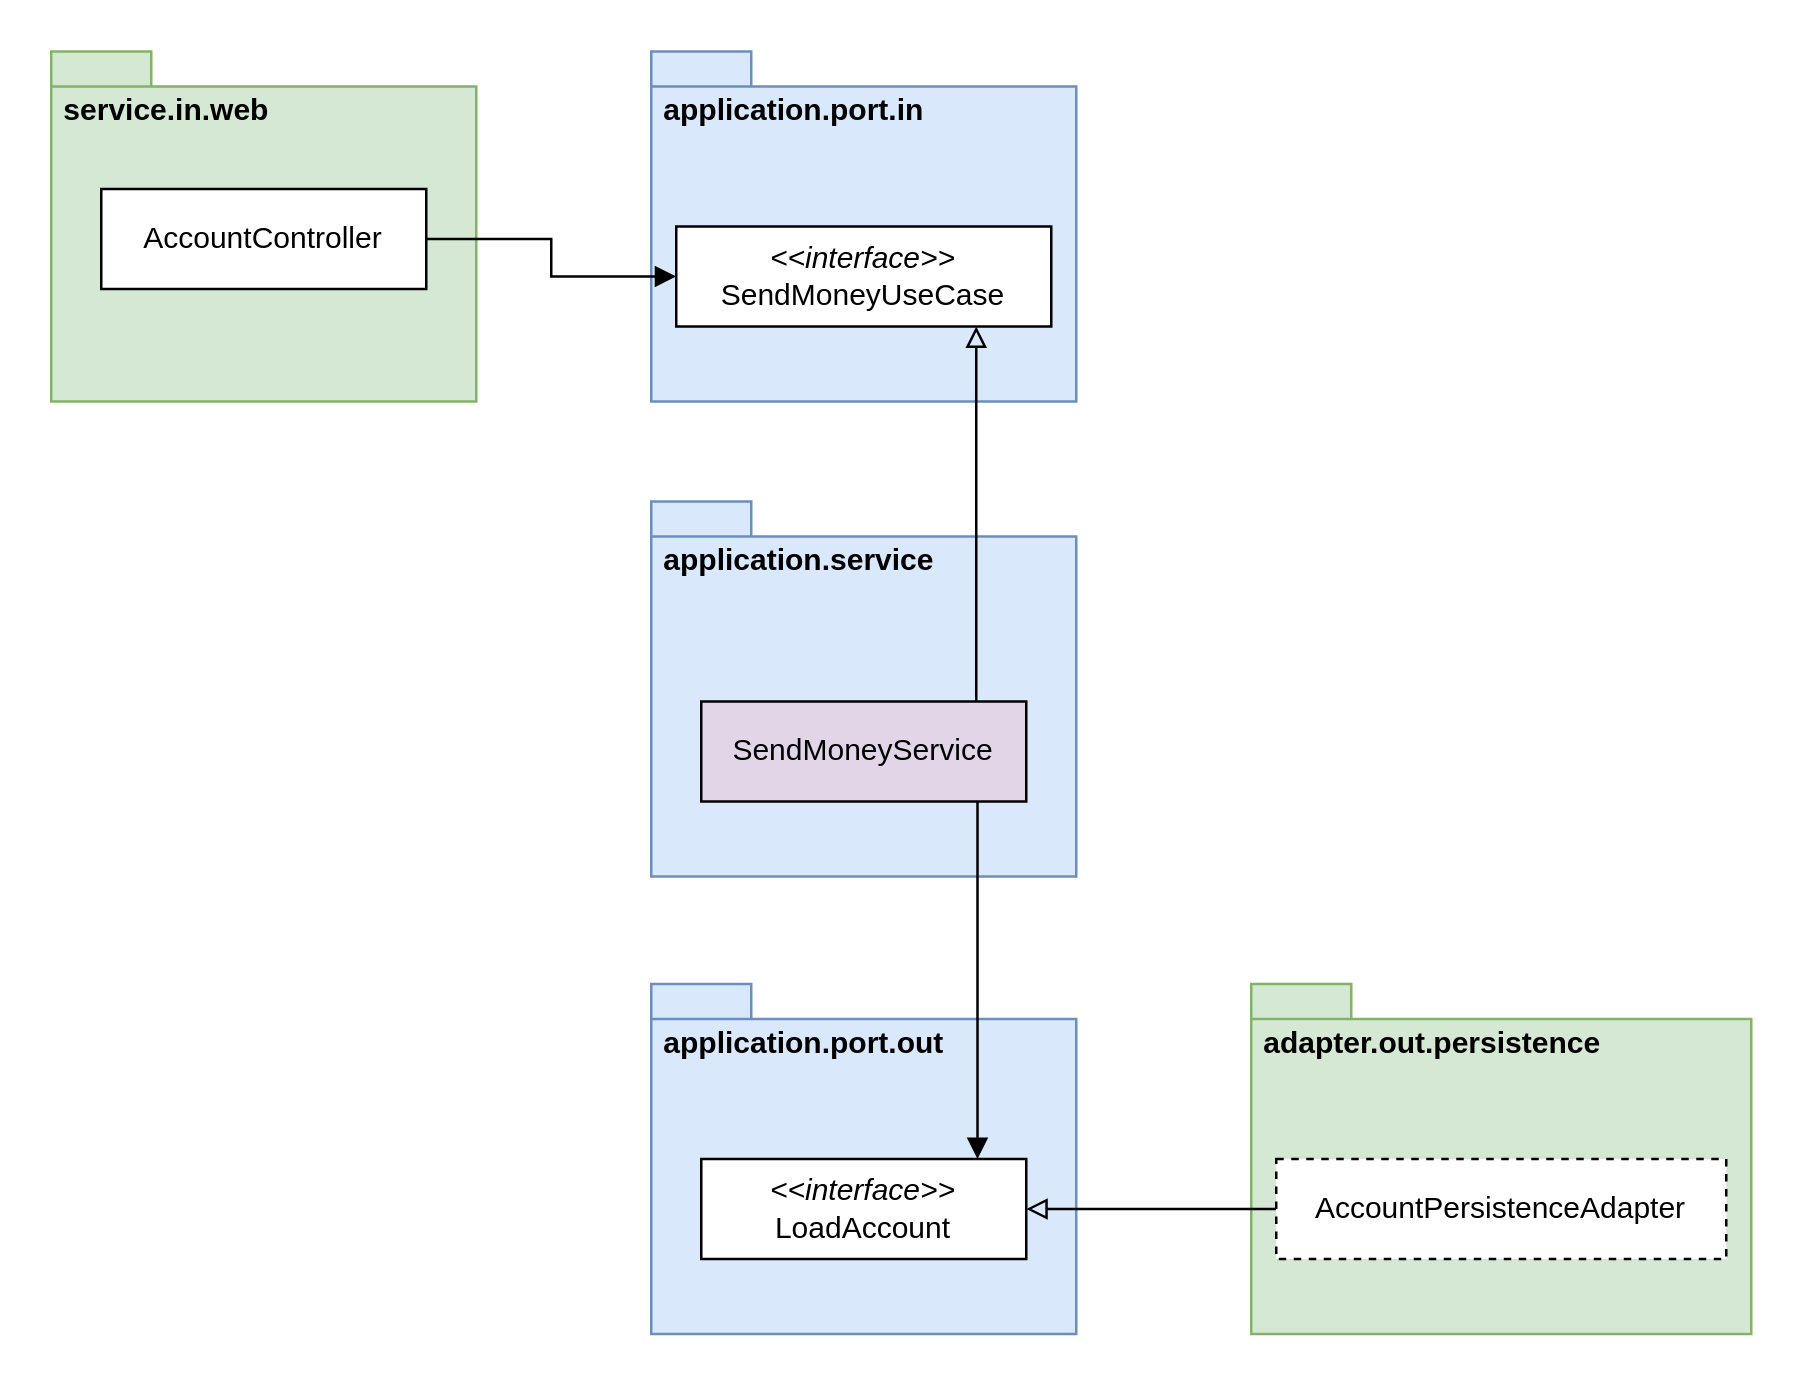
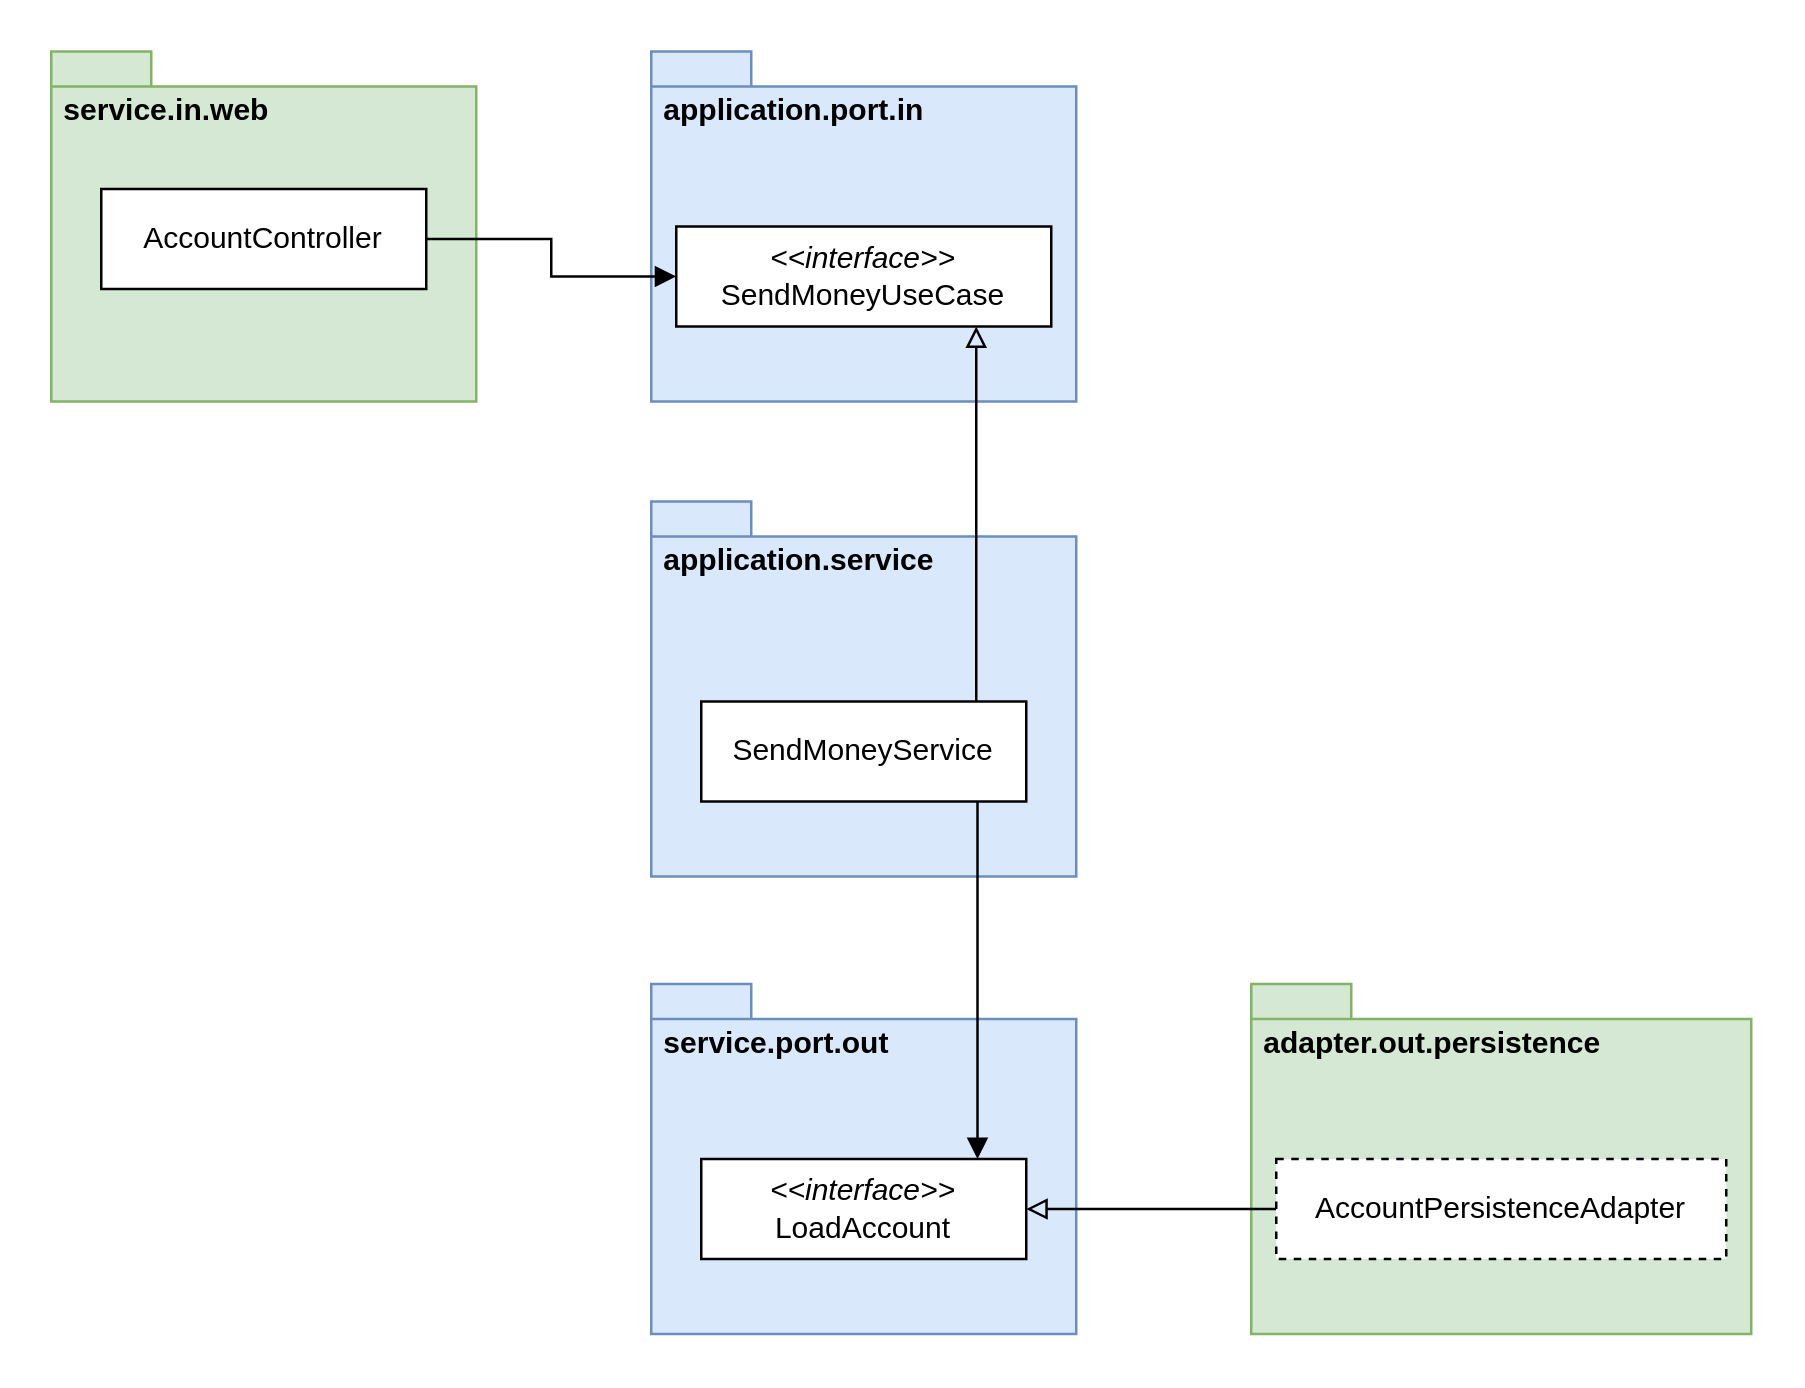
(864, 751) -> (864, 751)
(805, 1044) -> (779, 1044)
